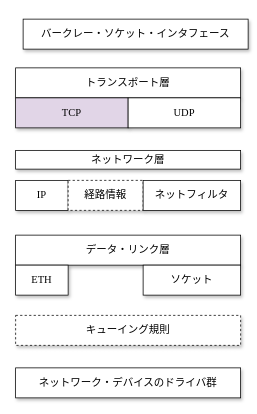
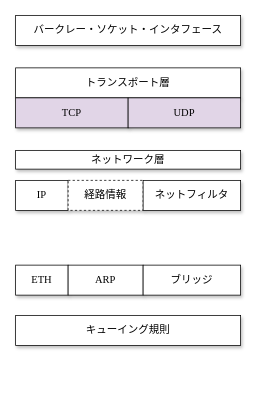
(135, 34) -> (128, 30)
(184, 113) -> (184, 113)
(128, 250) -> none
none -> (105, 280)
(192, 280) -> (192, 280)
(128, 330) -> (128, 330)
(128, 383) -> none
